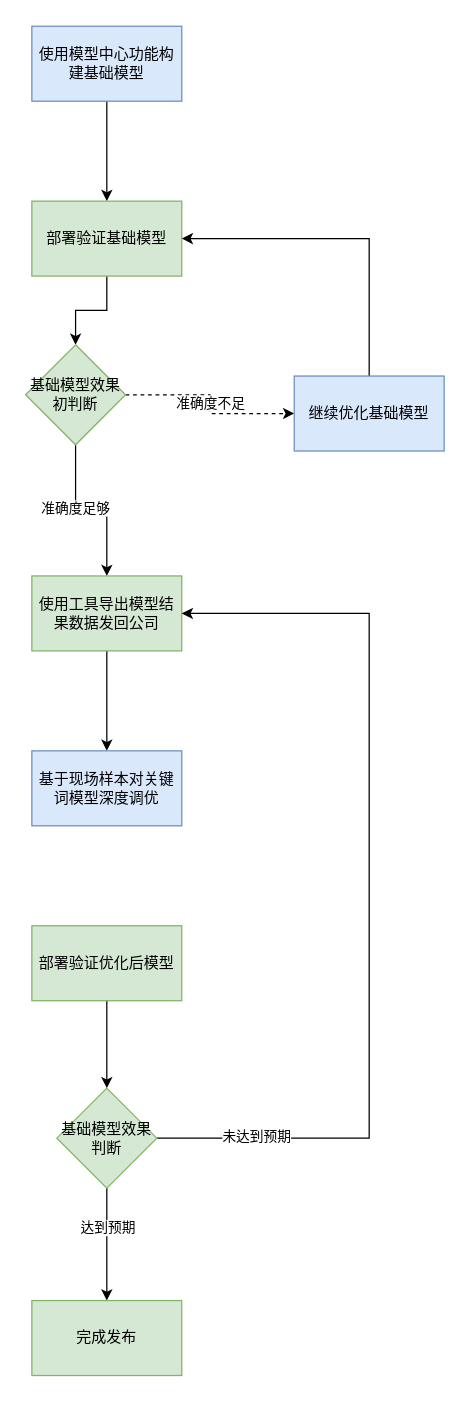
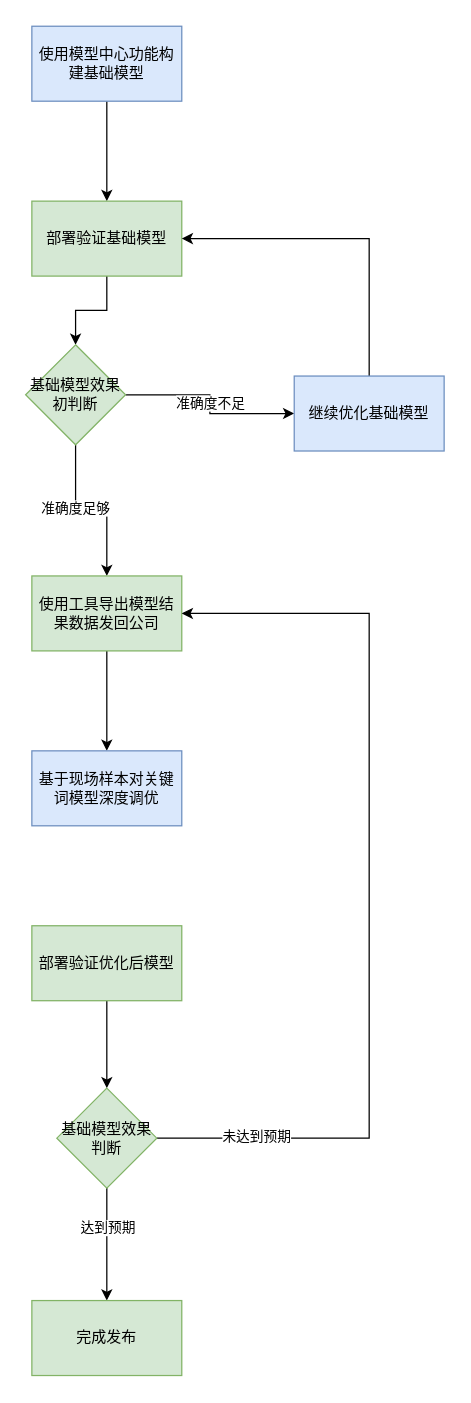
(168, 394) -> (168, 394)
